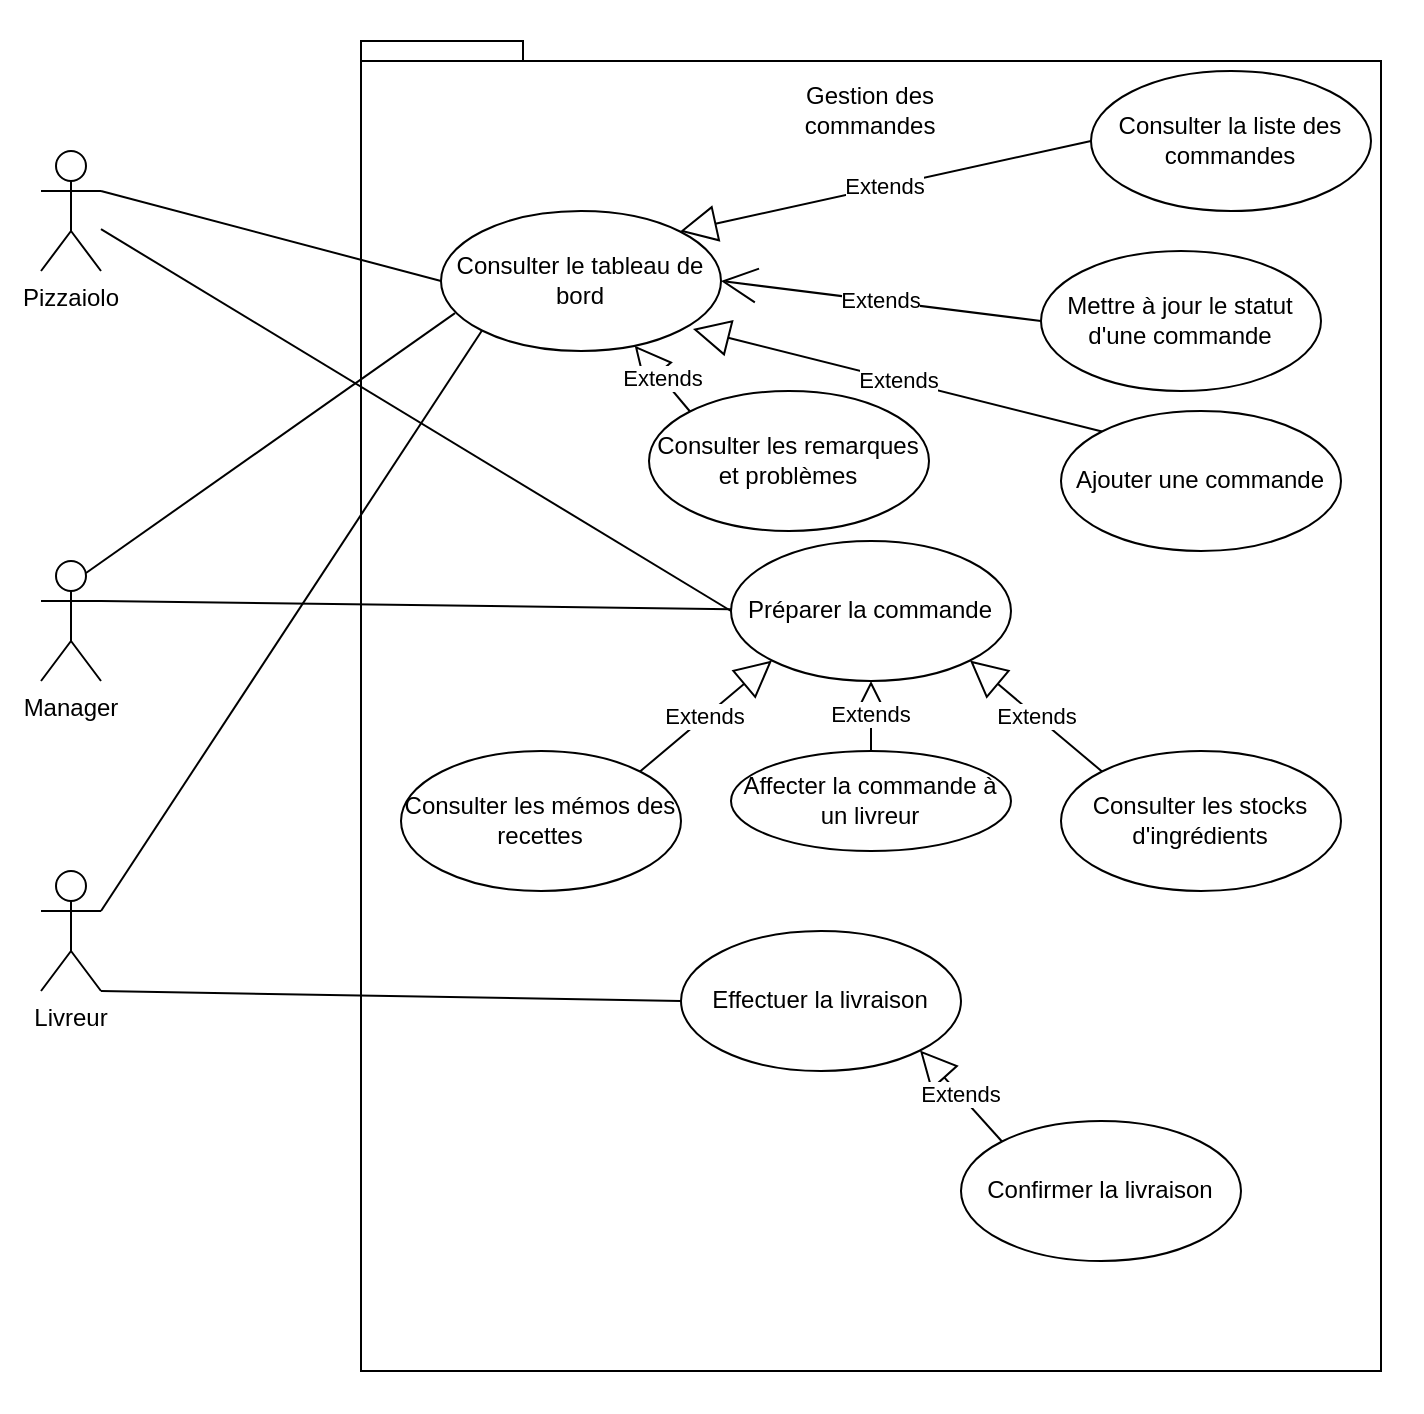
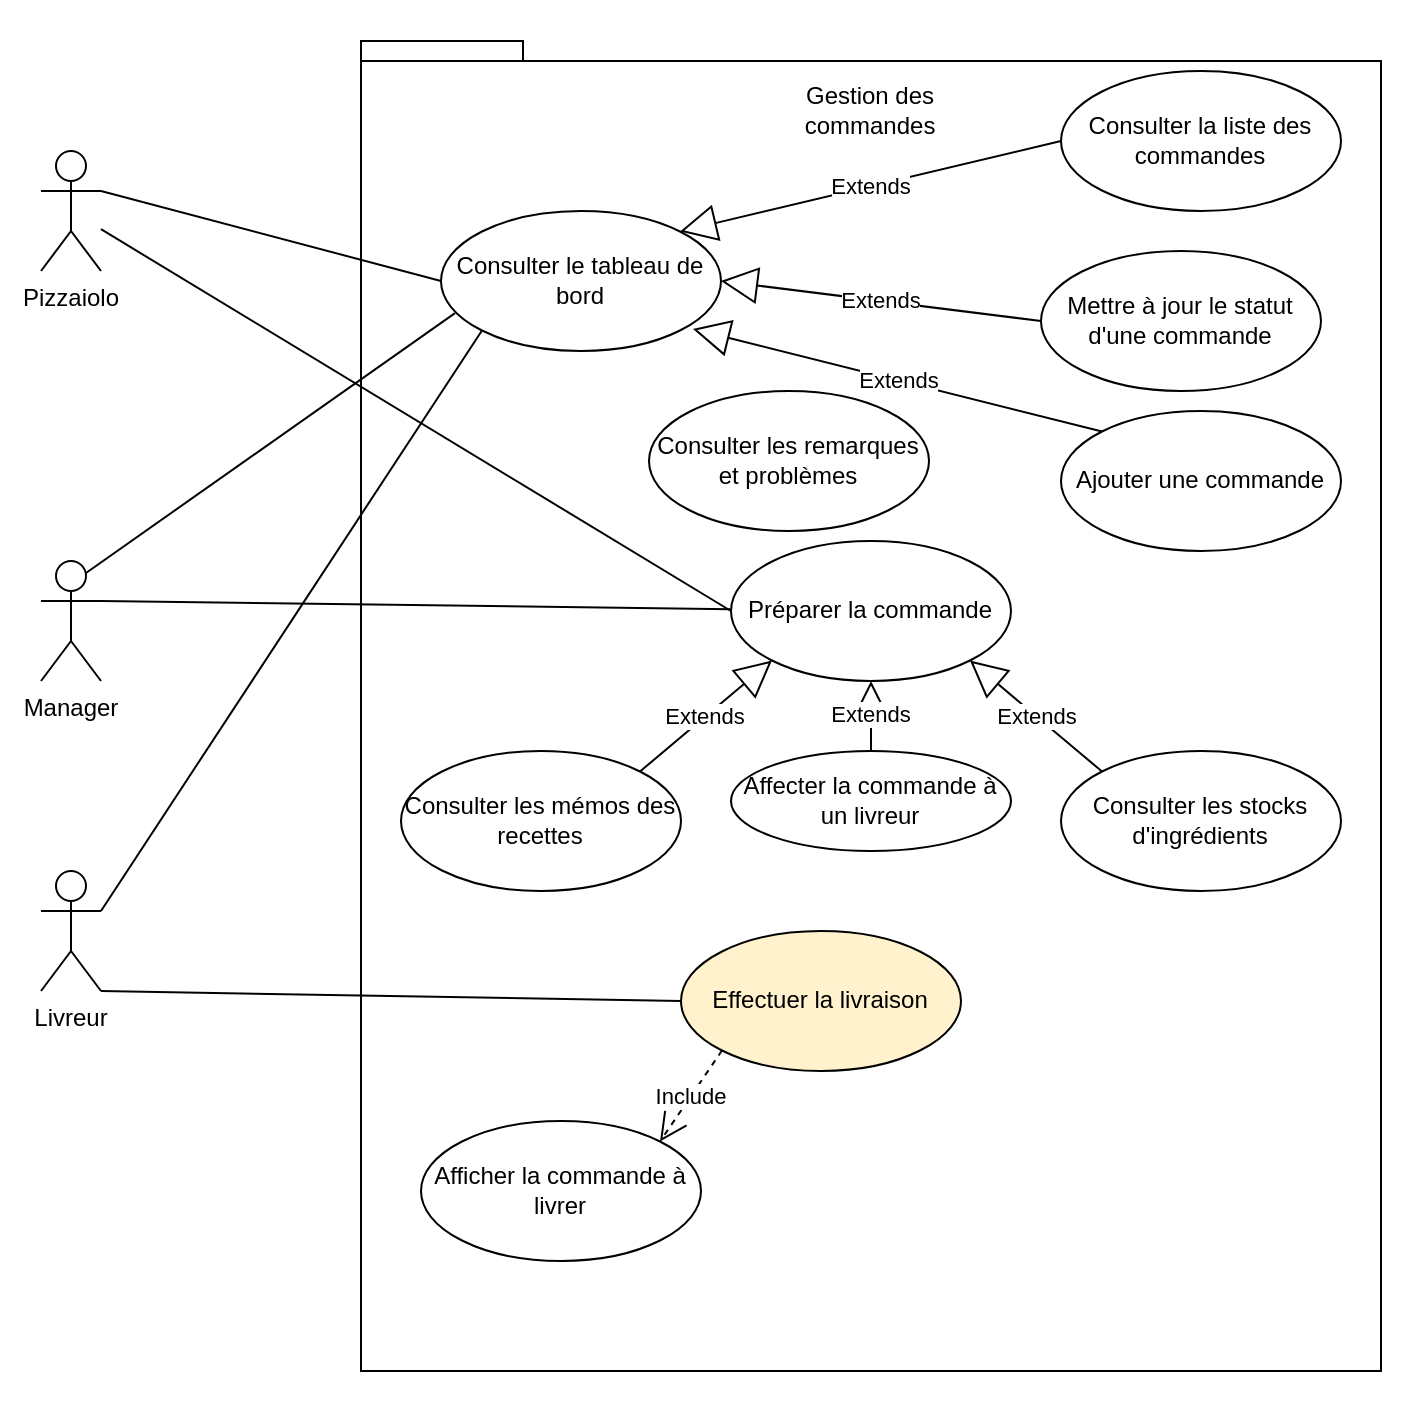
(1231, 141) -> (1201, 141)
(742, 284) -> (758, 286)
(674, 393) -> none
(821, 1001) -> (821, 1001)
none -> (693, 1094)
(973, 1109) -> none
none -> (561, 1191)
(1101, 1191) -> none
